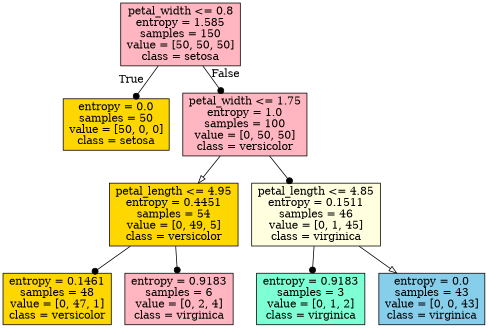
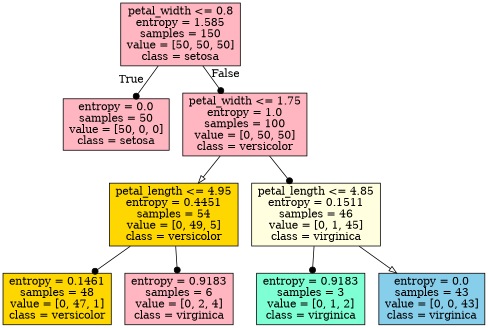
(116, 125) -> (116, 125)
